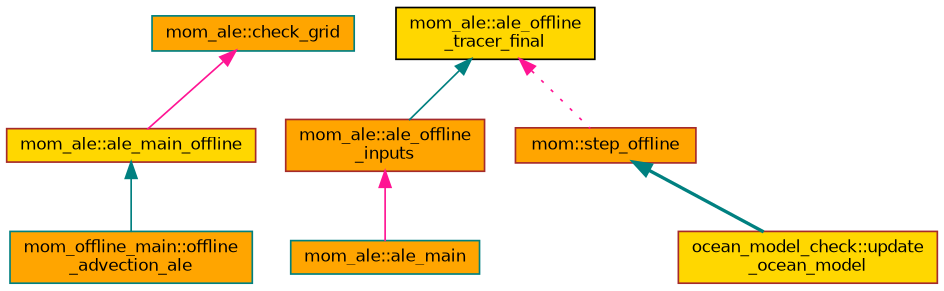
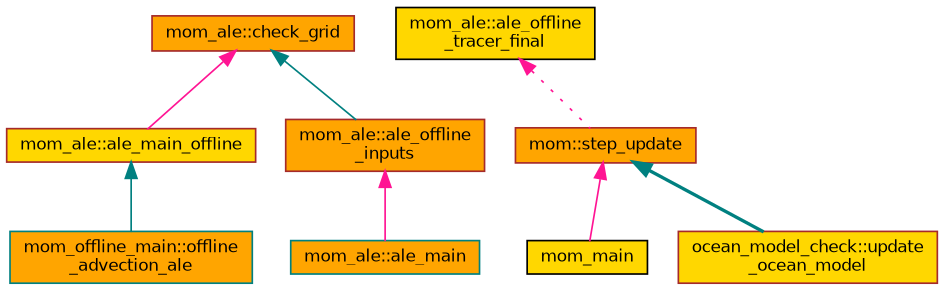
(253, 33) -> (253, 33)
(434, 95) -> (320, 90)
(606, 145) -> (606, 145)
none -> (587, 257)
